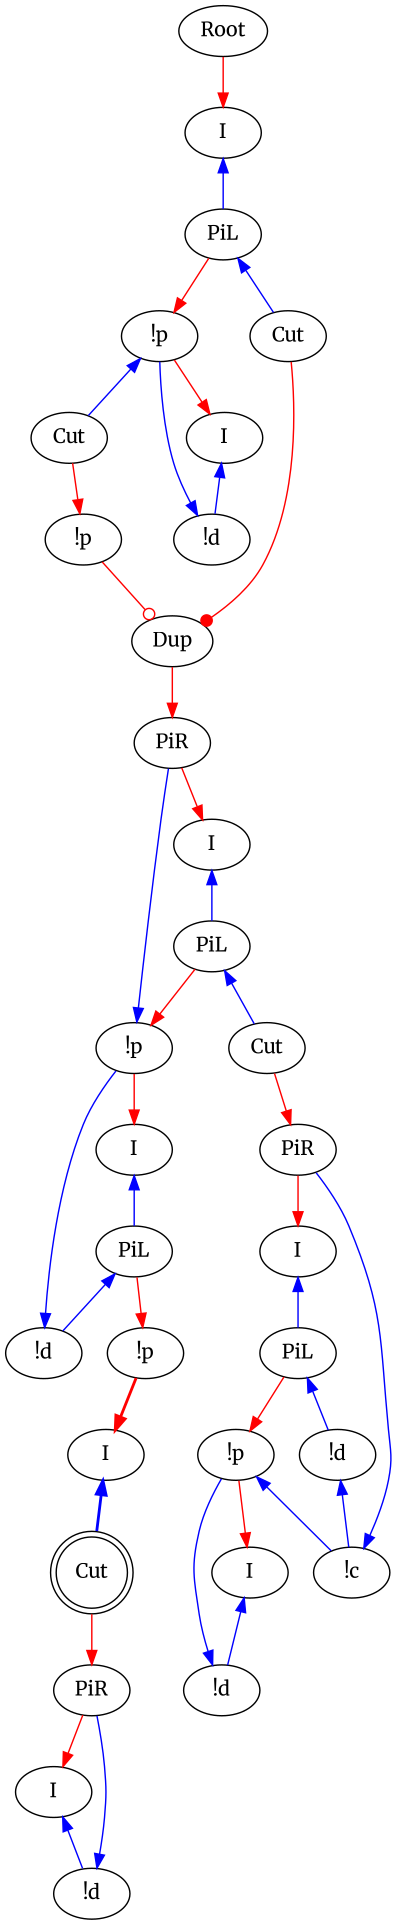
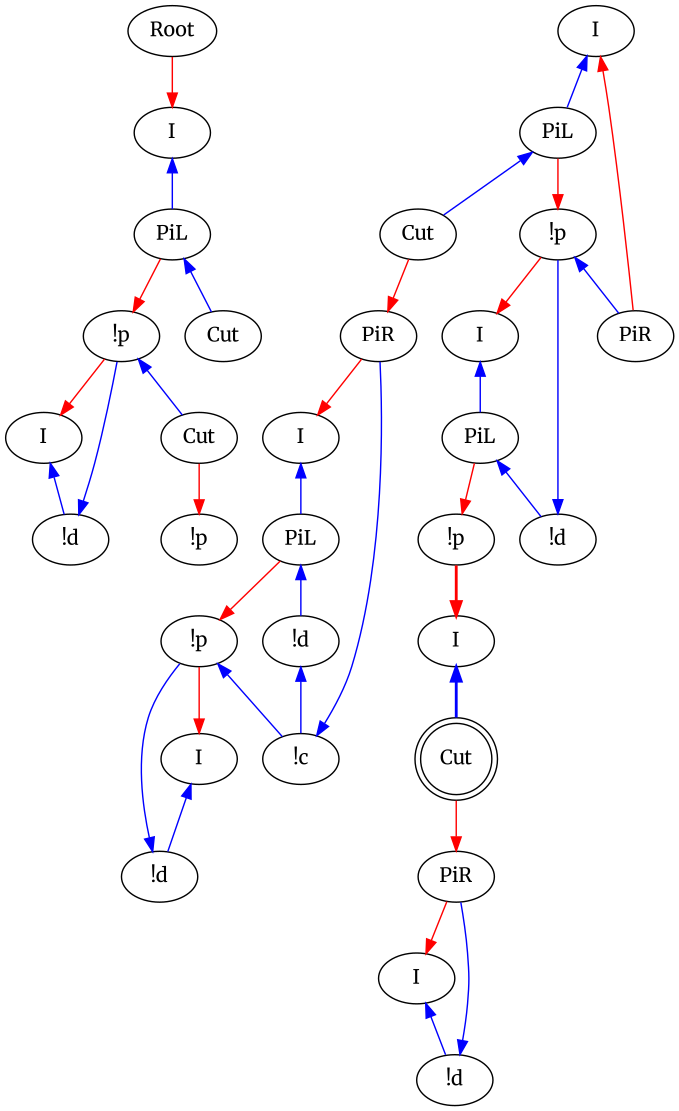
(172, 641) -> none
